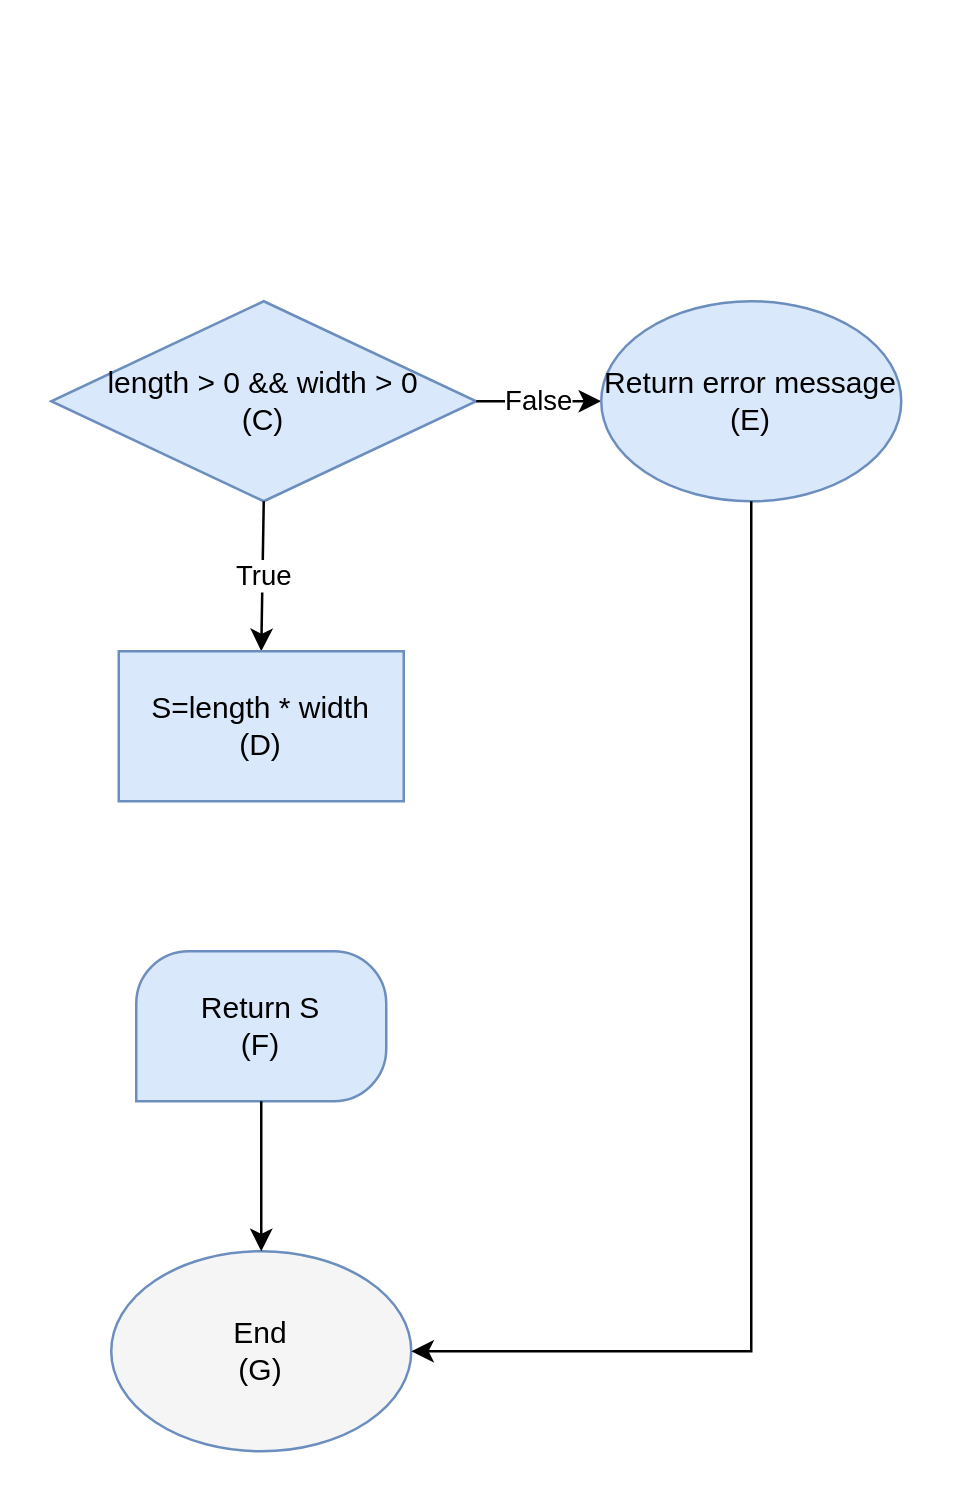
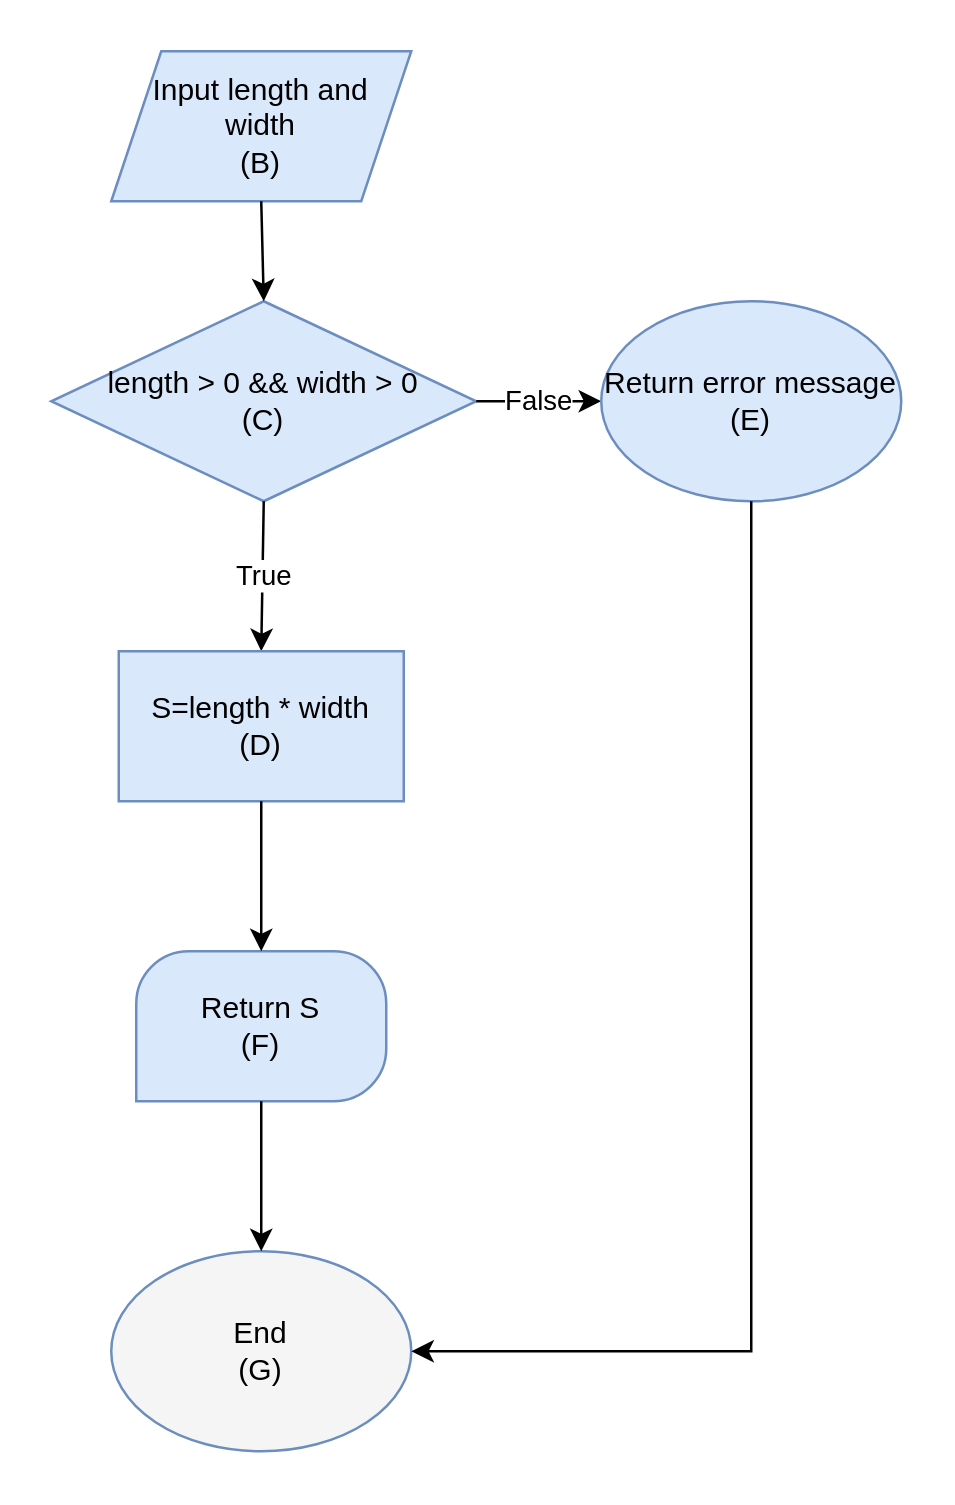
none -> (261, 126)
none -> (262, 243)
none -> (261, 868)
